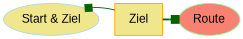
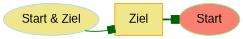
(104, 8) -> (96, 31)
(209, 19) -> (209, 19)
